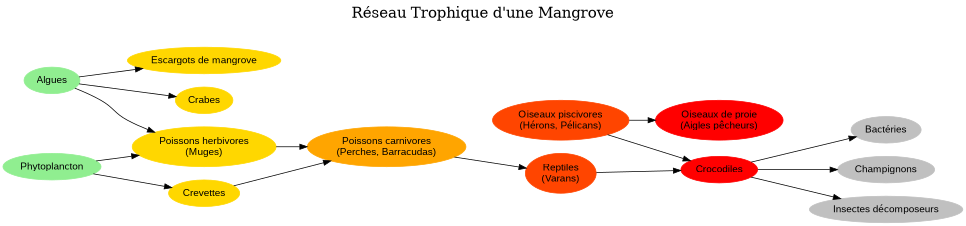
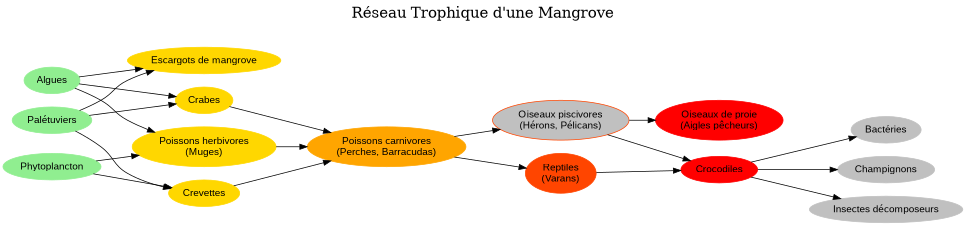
none -> (277, 119)
none -> (52, 120)
(561, 120) -> (561, 120)
none -> (474, 134)
